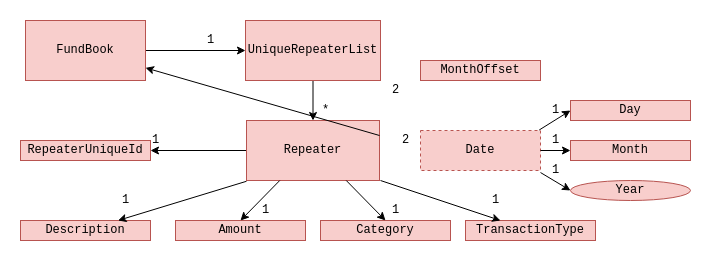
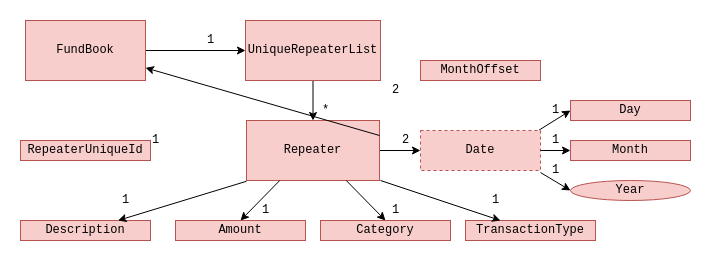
(202, 151) -> none
none -> (397, 151)
